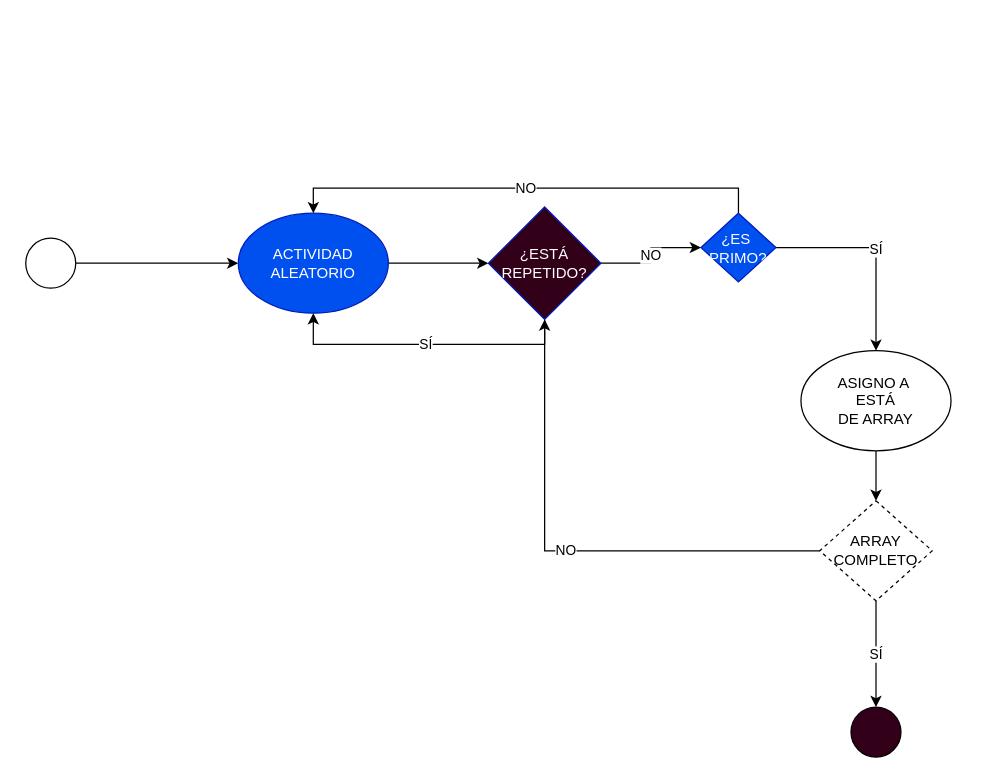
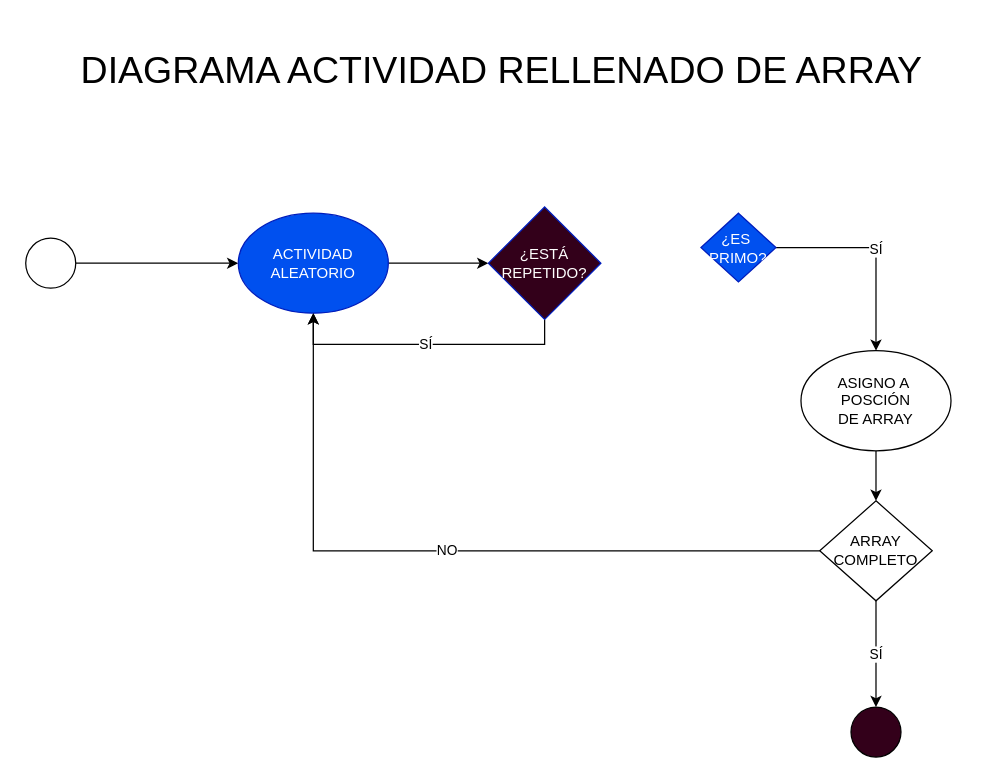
none -> (507, 69)
(529, 188) -> none
(666, 248) -> none
(876, 401) -> (876, 401)
(544, 465) -> (343, 551)
(876, 551) -> (876, 551)
